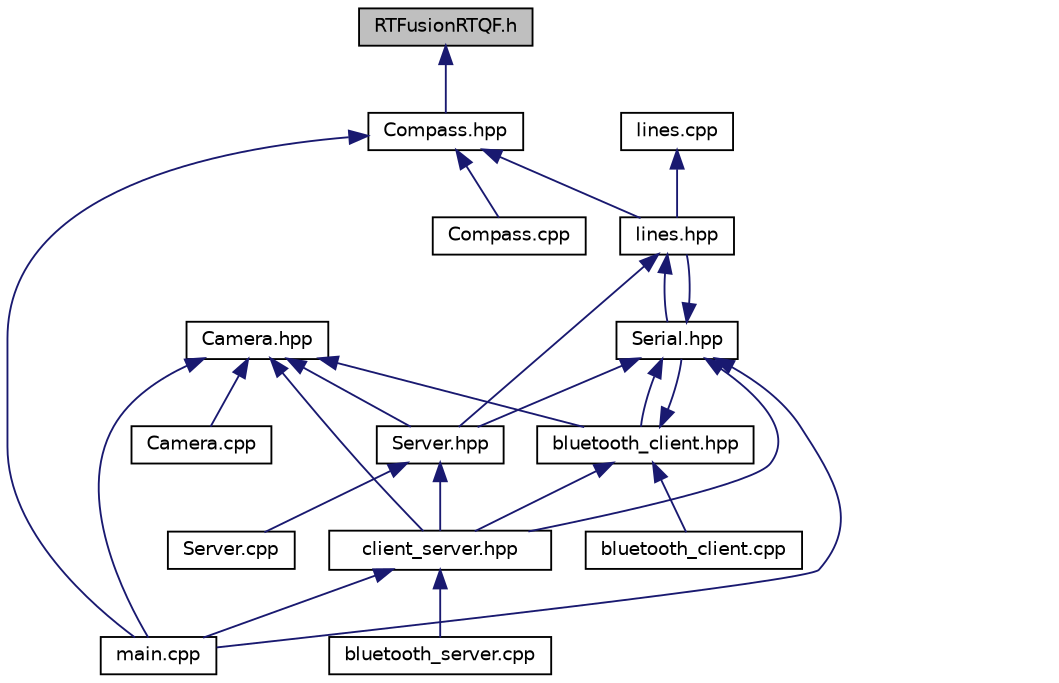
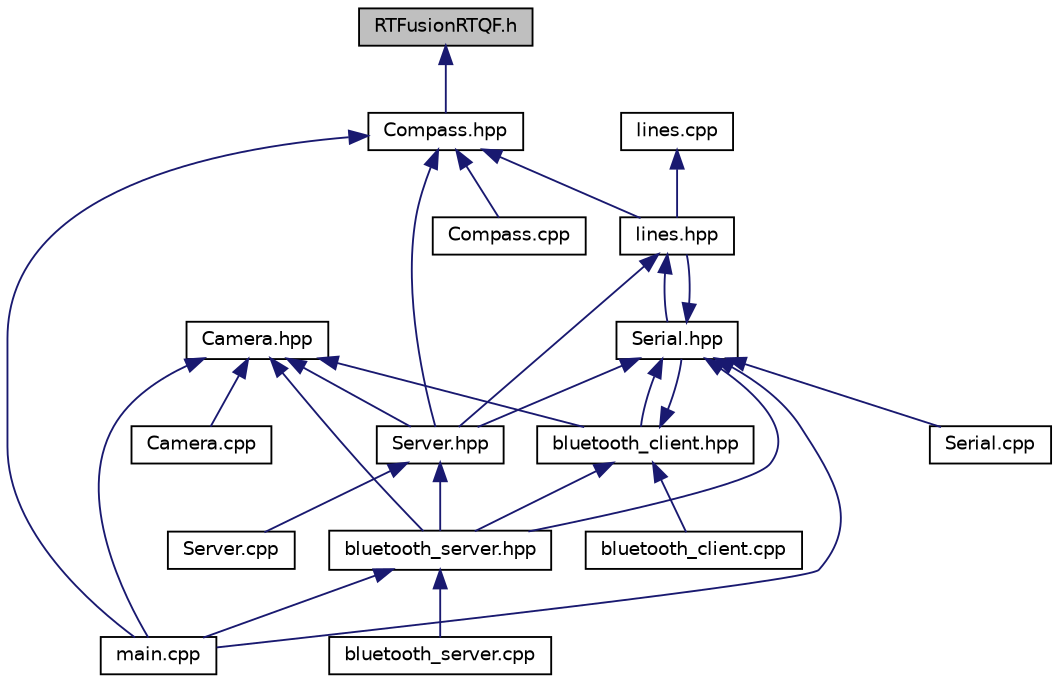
none -> (413, 297)
none -> (990, 445)
(440, 550) -> (440, 550)
